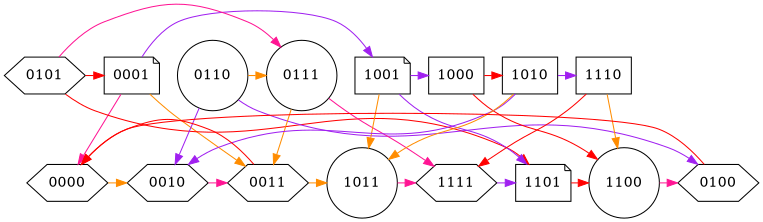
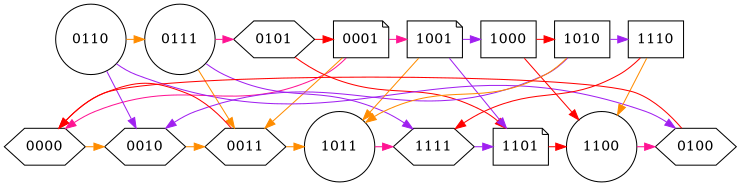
(163, 5) -> (219, 39)
(252, 11) -> (393, 39)
(399, 143) -> (258, 87)
(212, 183) -> (190, 147)
